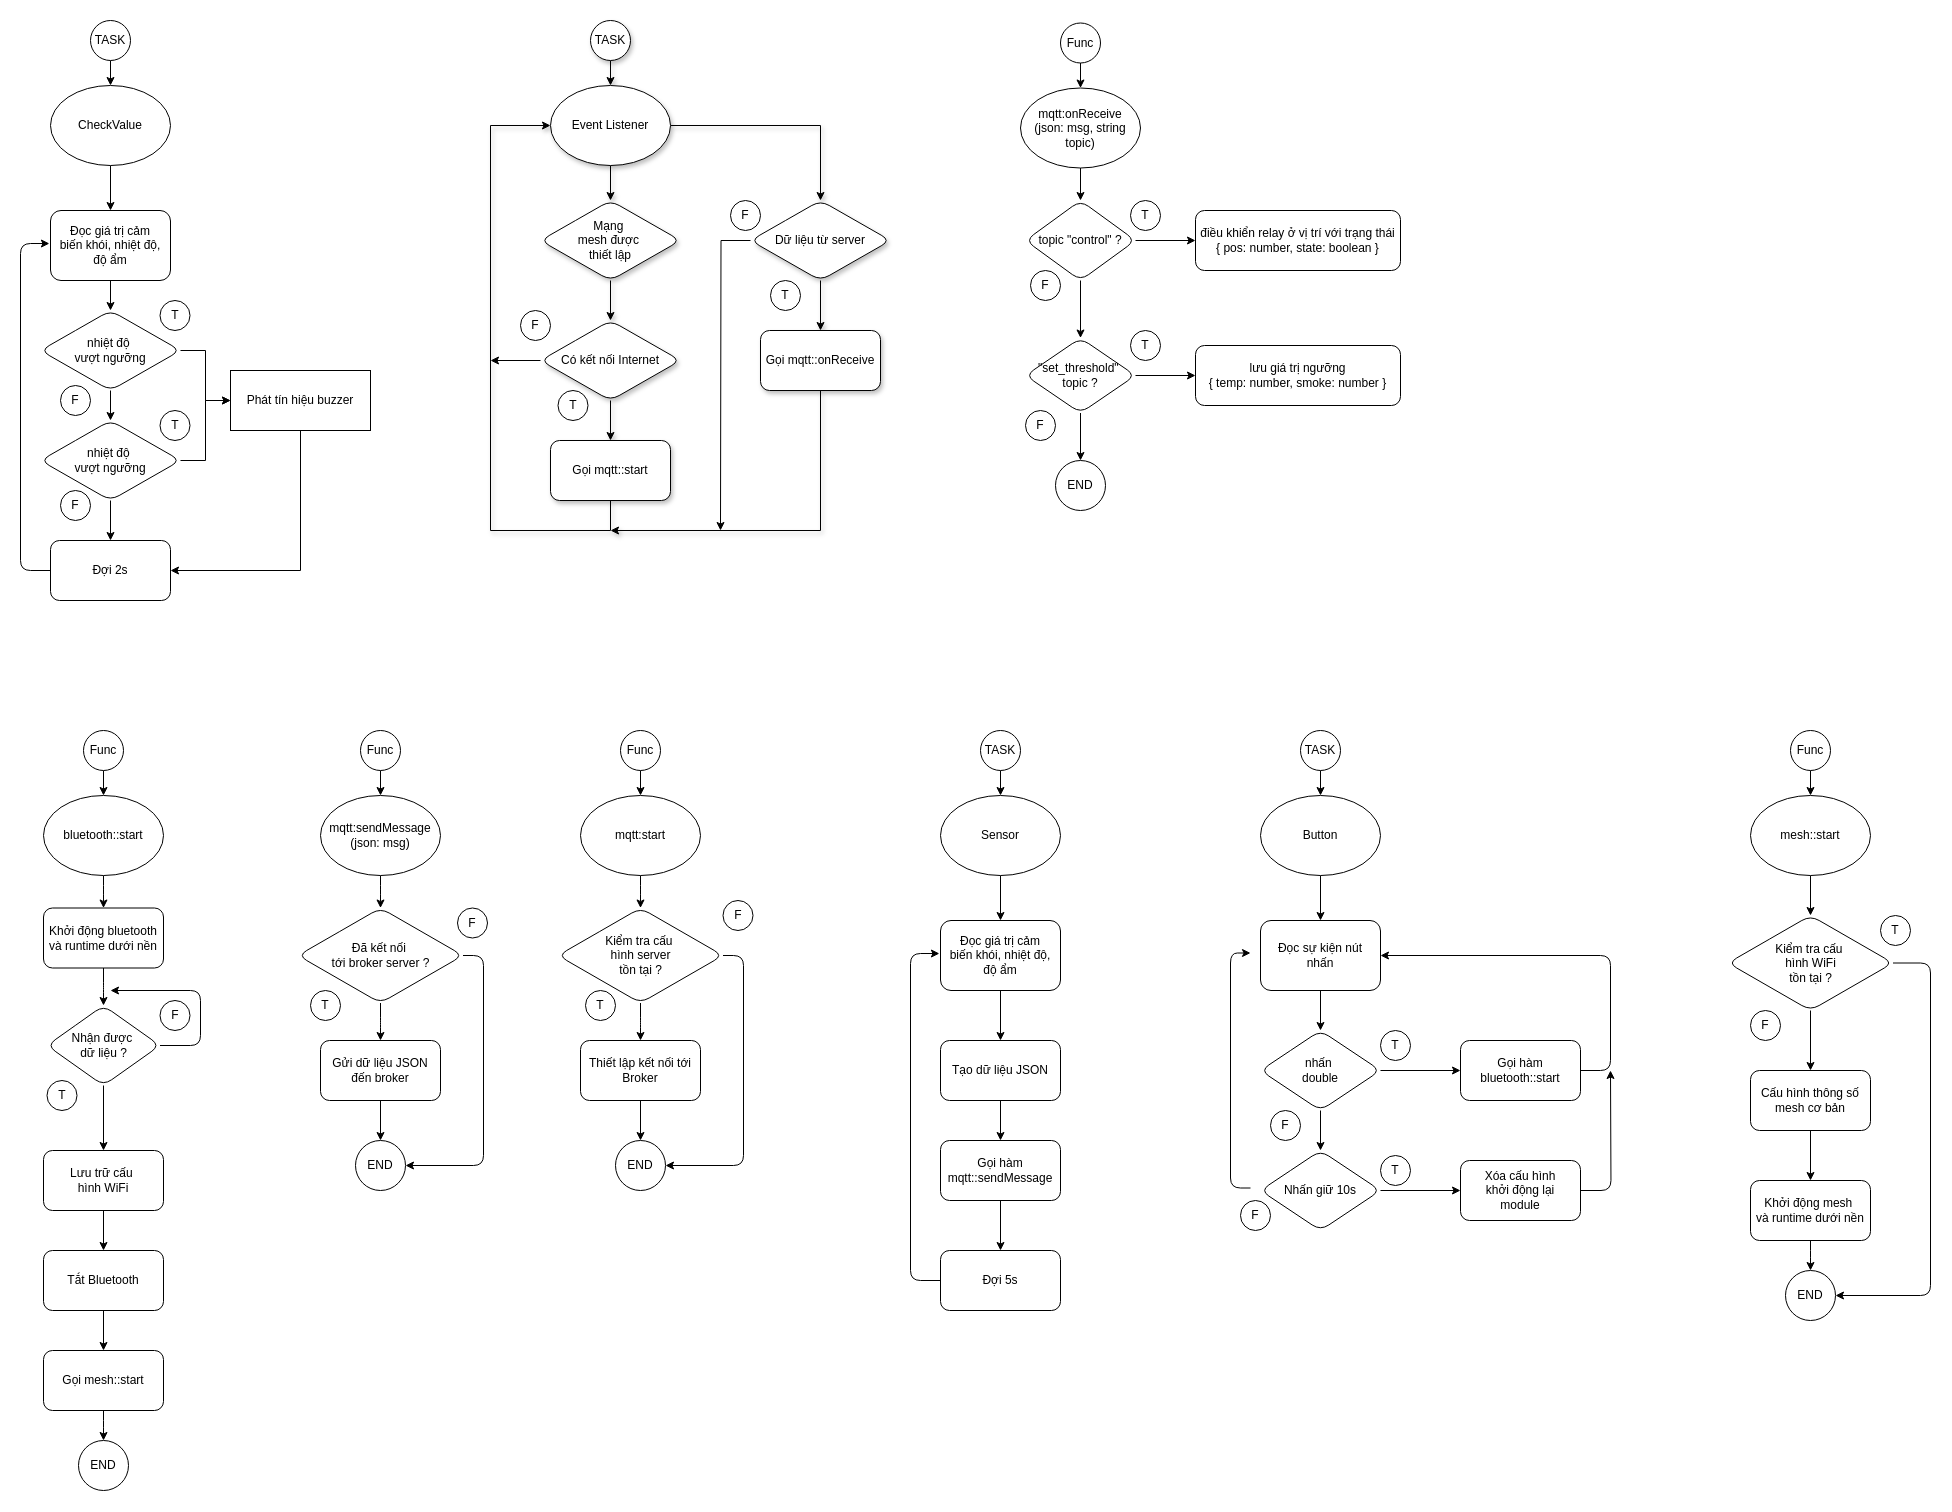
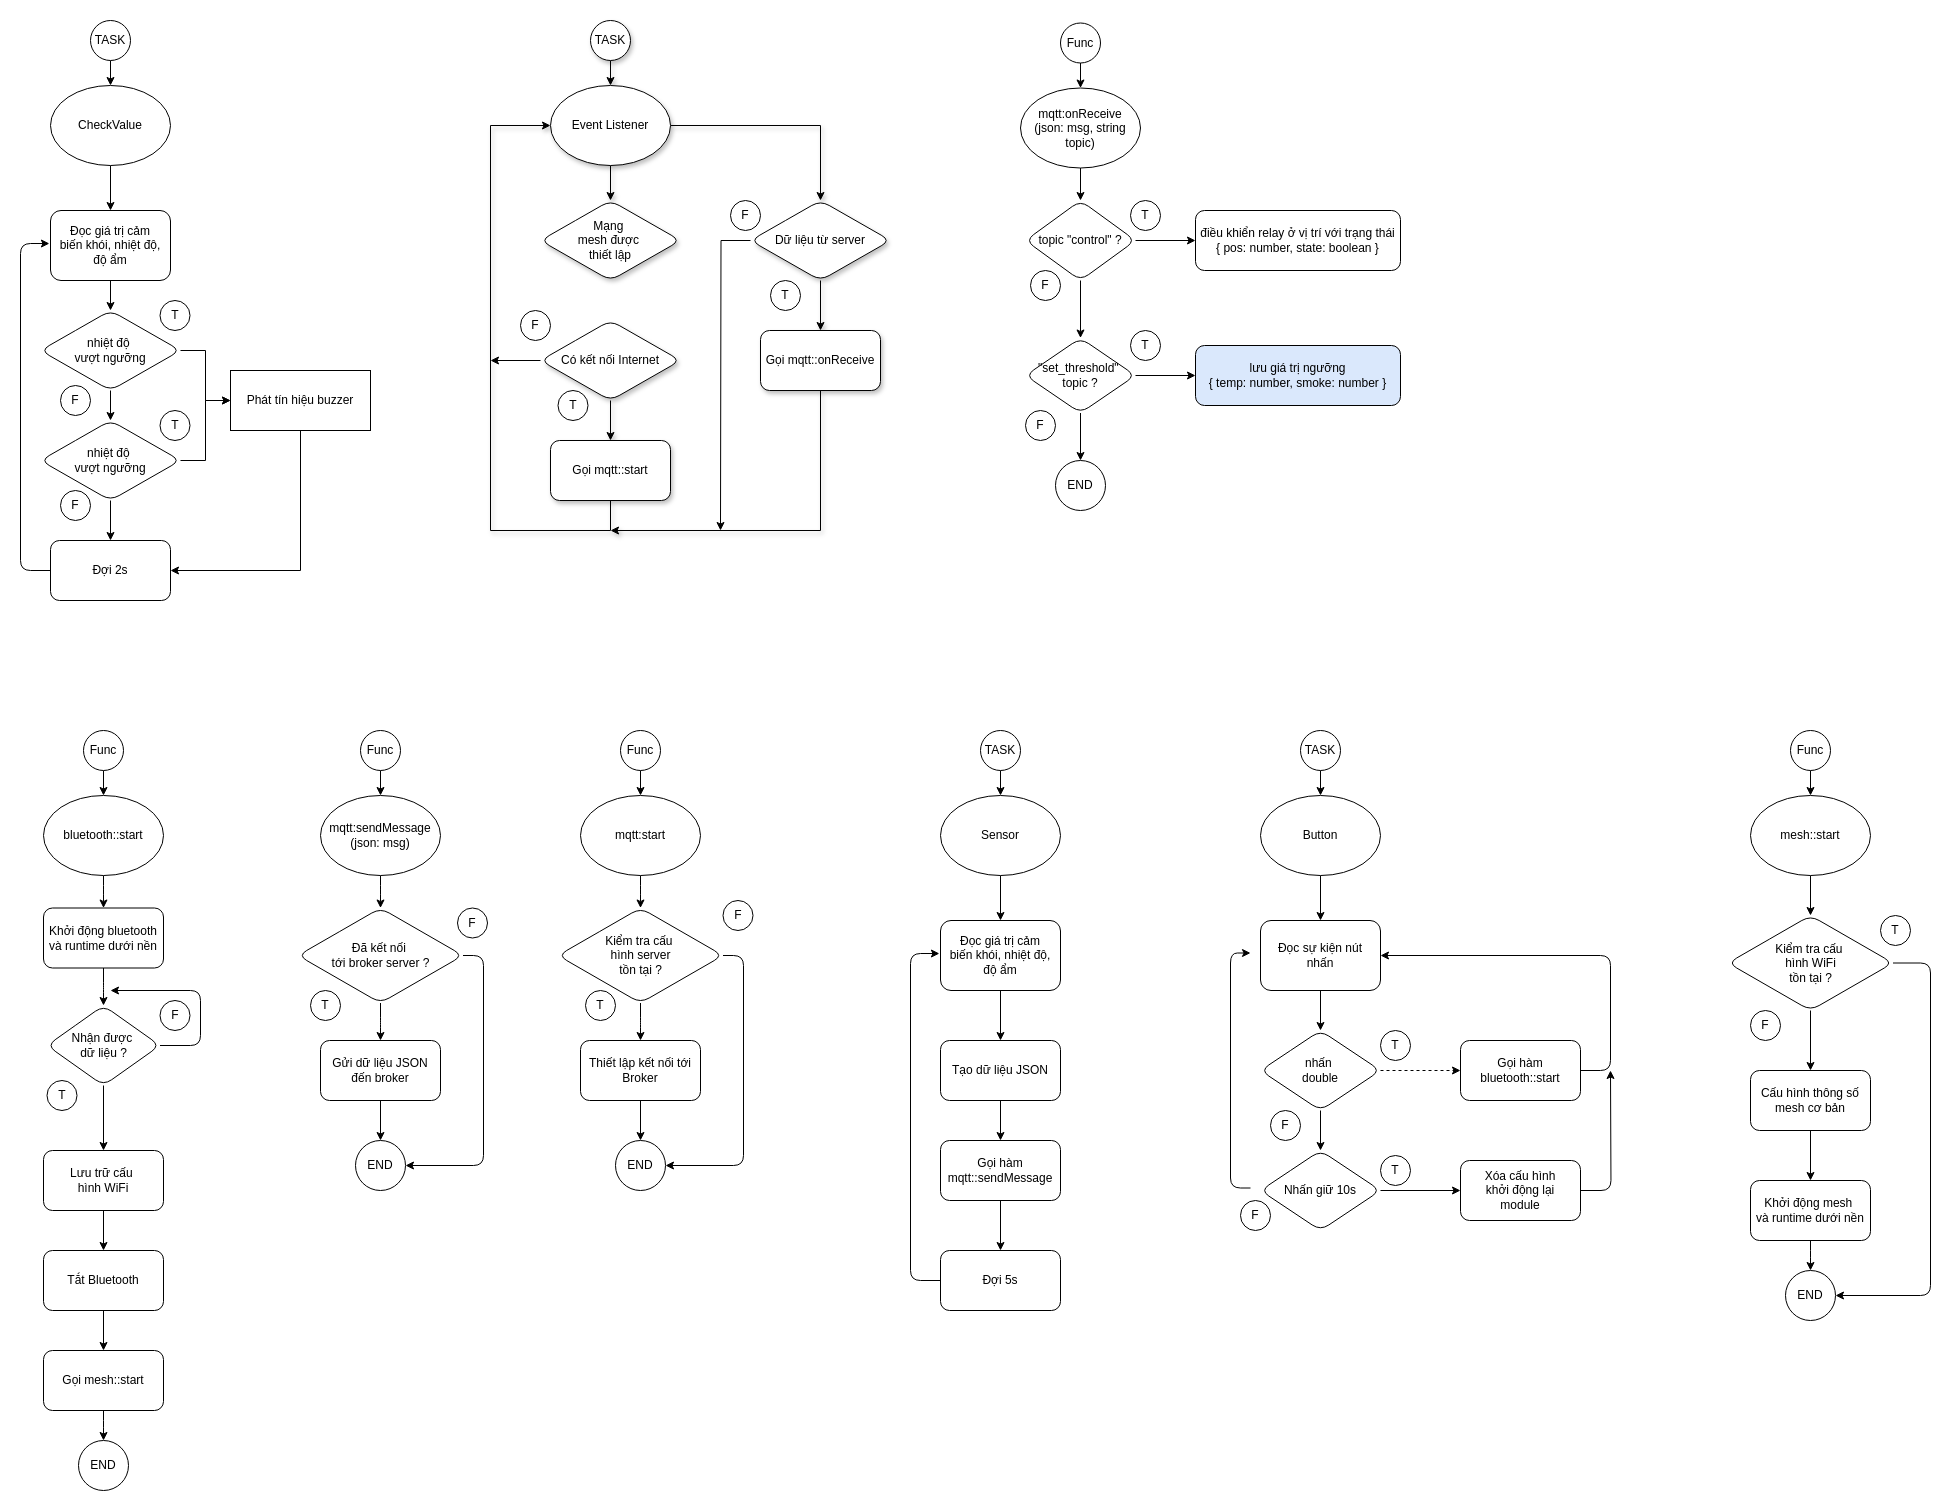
(611, 297) -> none
(1298, 376) -> (1298, 376)
(1418, 1071) -> (1418, 1071)
